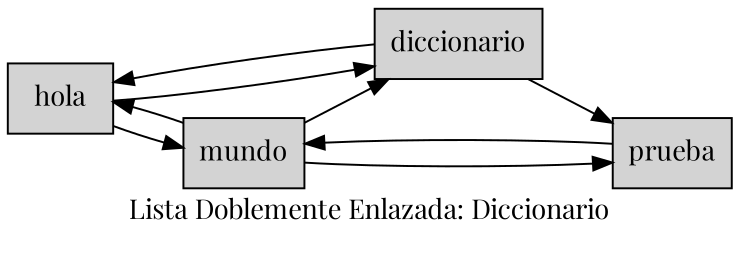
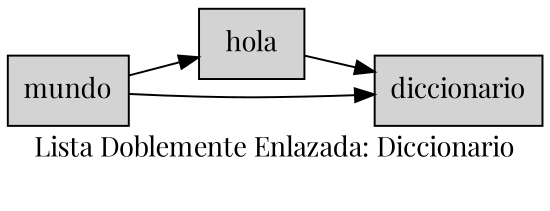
(254, 59) -> none
(139, 135) -> none
(672, 153) -> none
